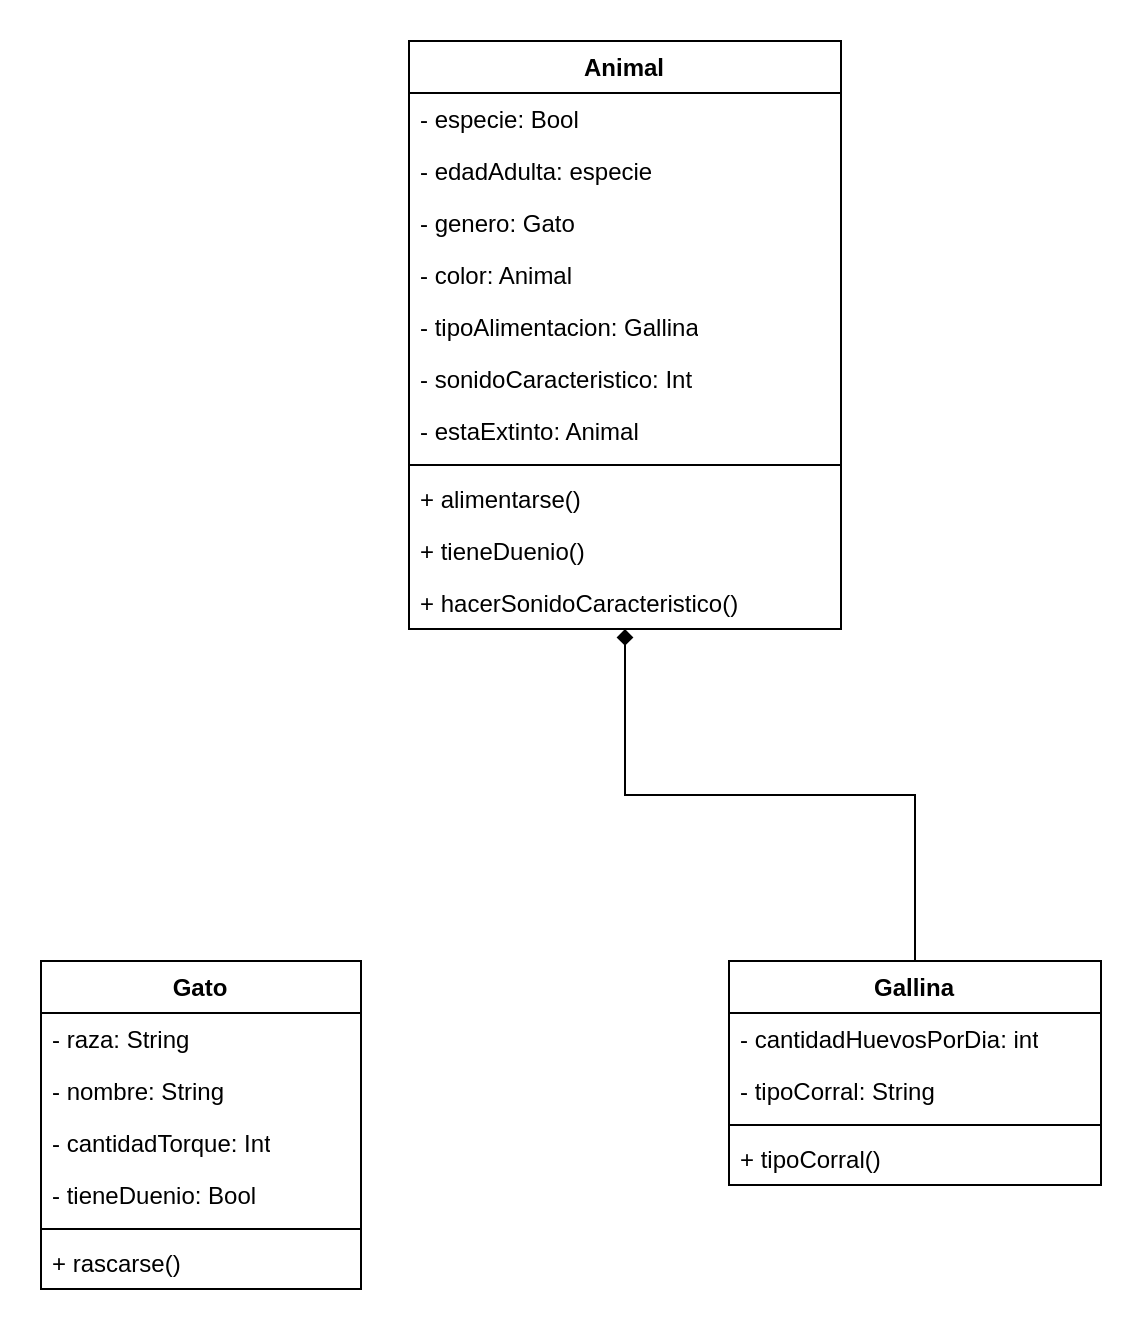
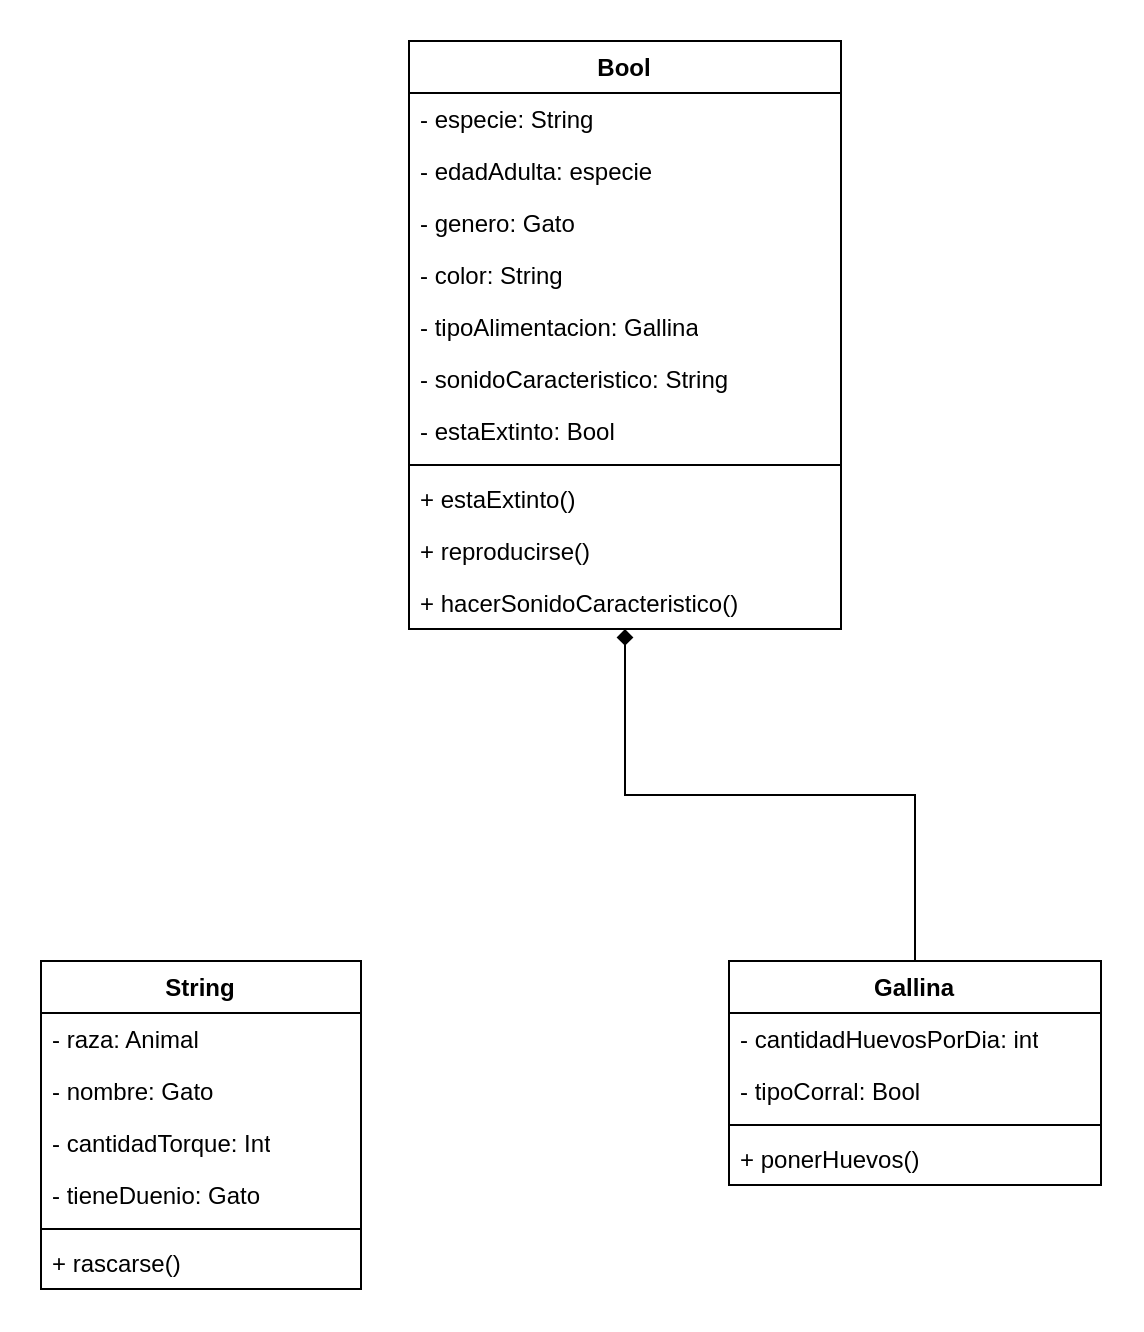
(625, 69) -> (625, 69)
(506, 121) -> (520, 121)
(503, 277) -> (506, 277)
(584, 381) -> (601, 381)
(543, 433) -> (533, 433)
(512, 501) -> (516, 501)
(512, 553) -> (522, 553)
(201, 989) -> (201, 989)
(135, 1041) -> (131, 1041)
(148, 1093) -> (138, 1093)
(857, 1093) -> (843, 1093)
(826, 1161) -> (839, 1161)
(162, 1197) -> (165, 1197)
